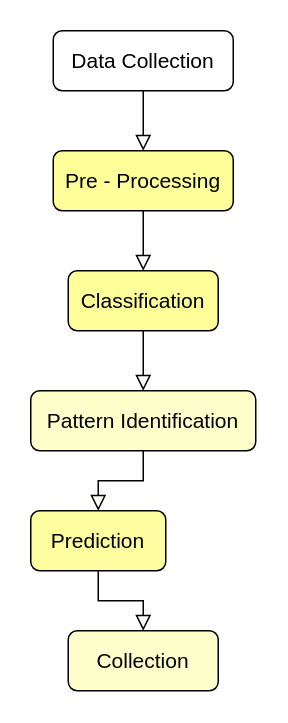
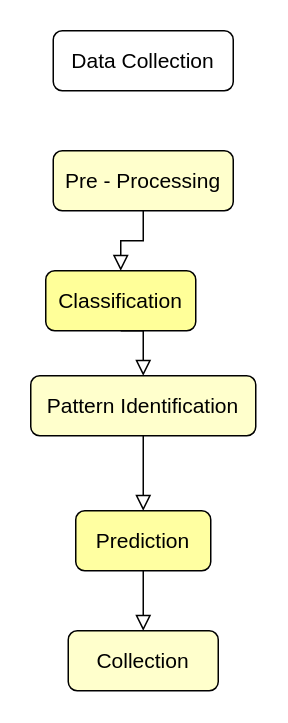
(143, 113) -> none
(143, 181) -> (143, 181)
(143, 301) -> (121, 301)
(143, 421) -> (143, 406)
(98, 541) -> (143, 541)
